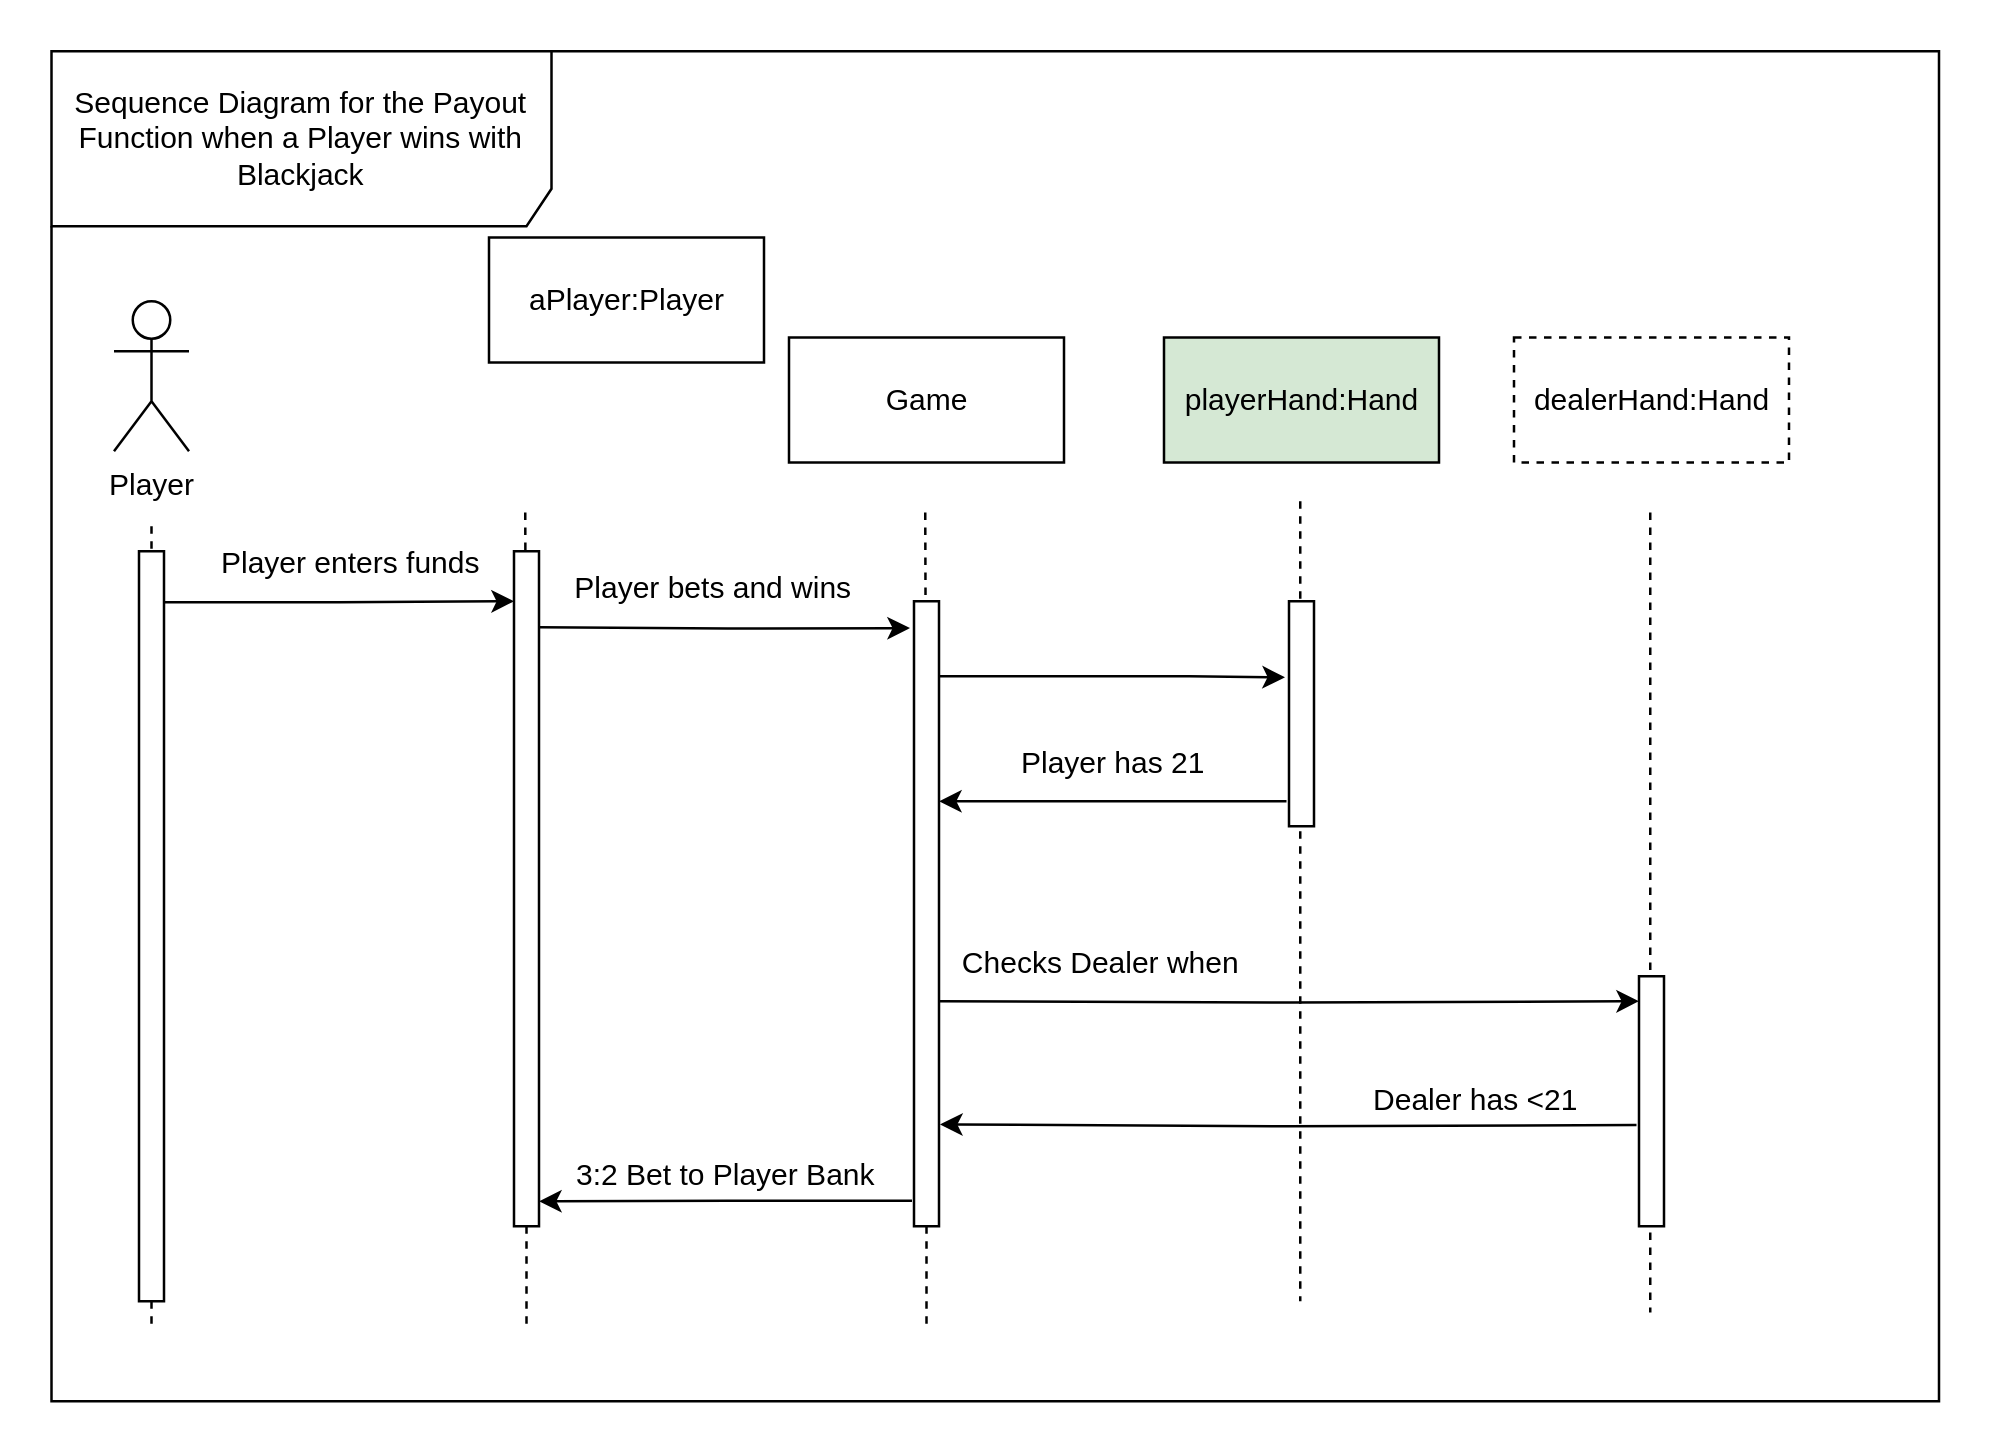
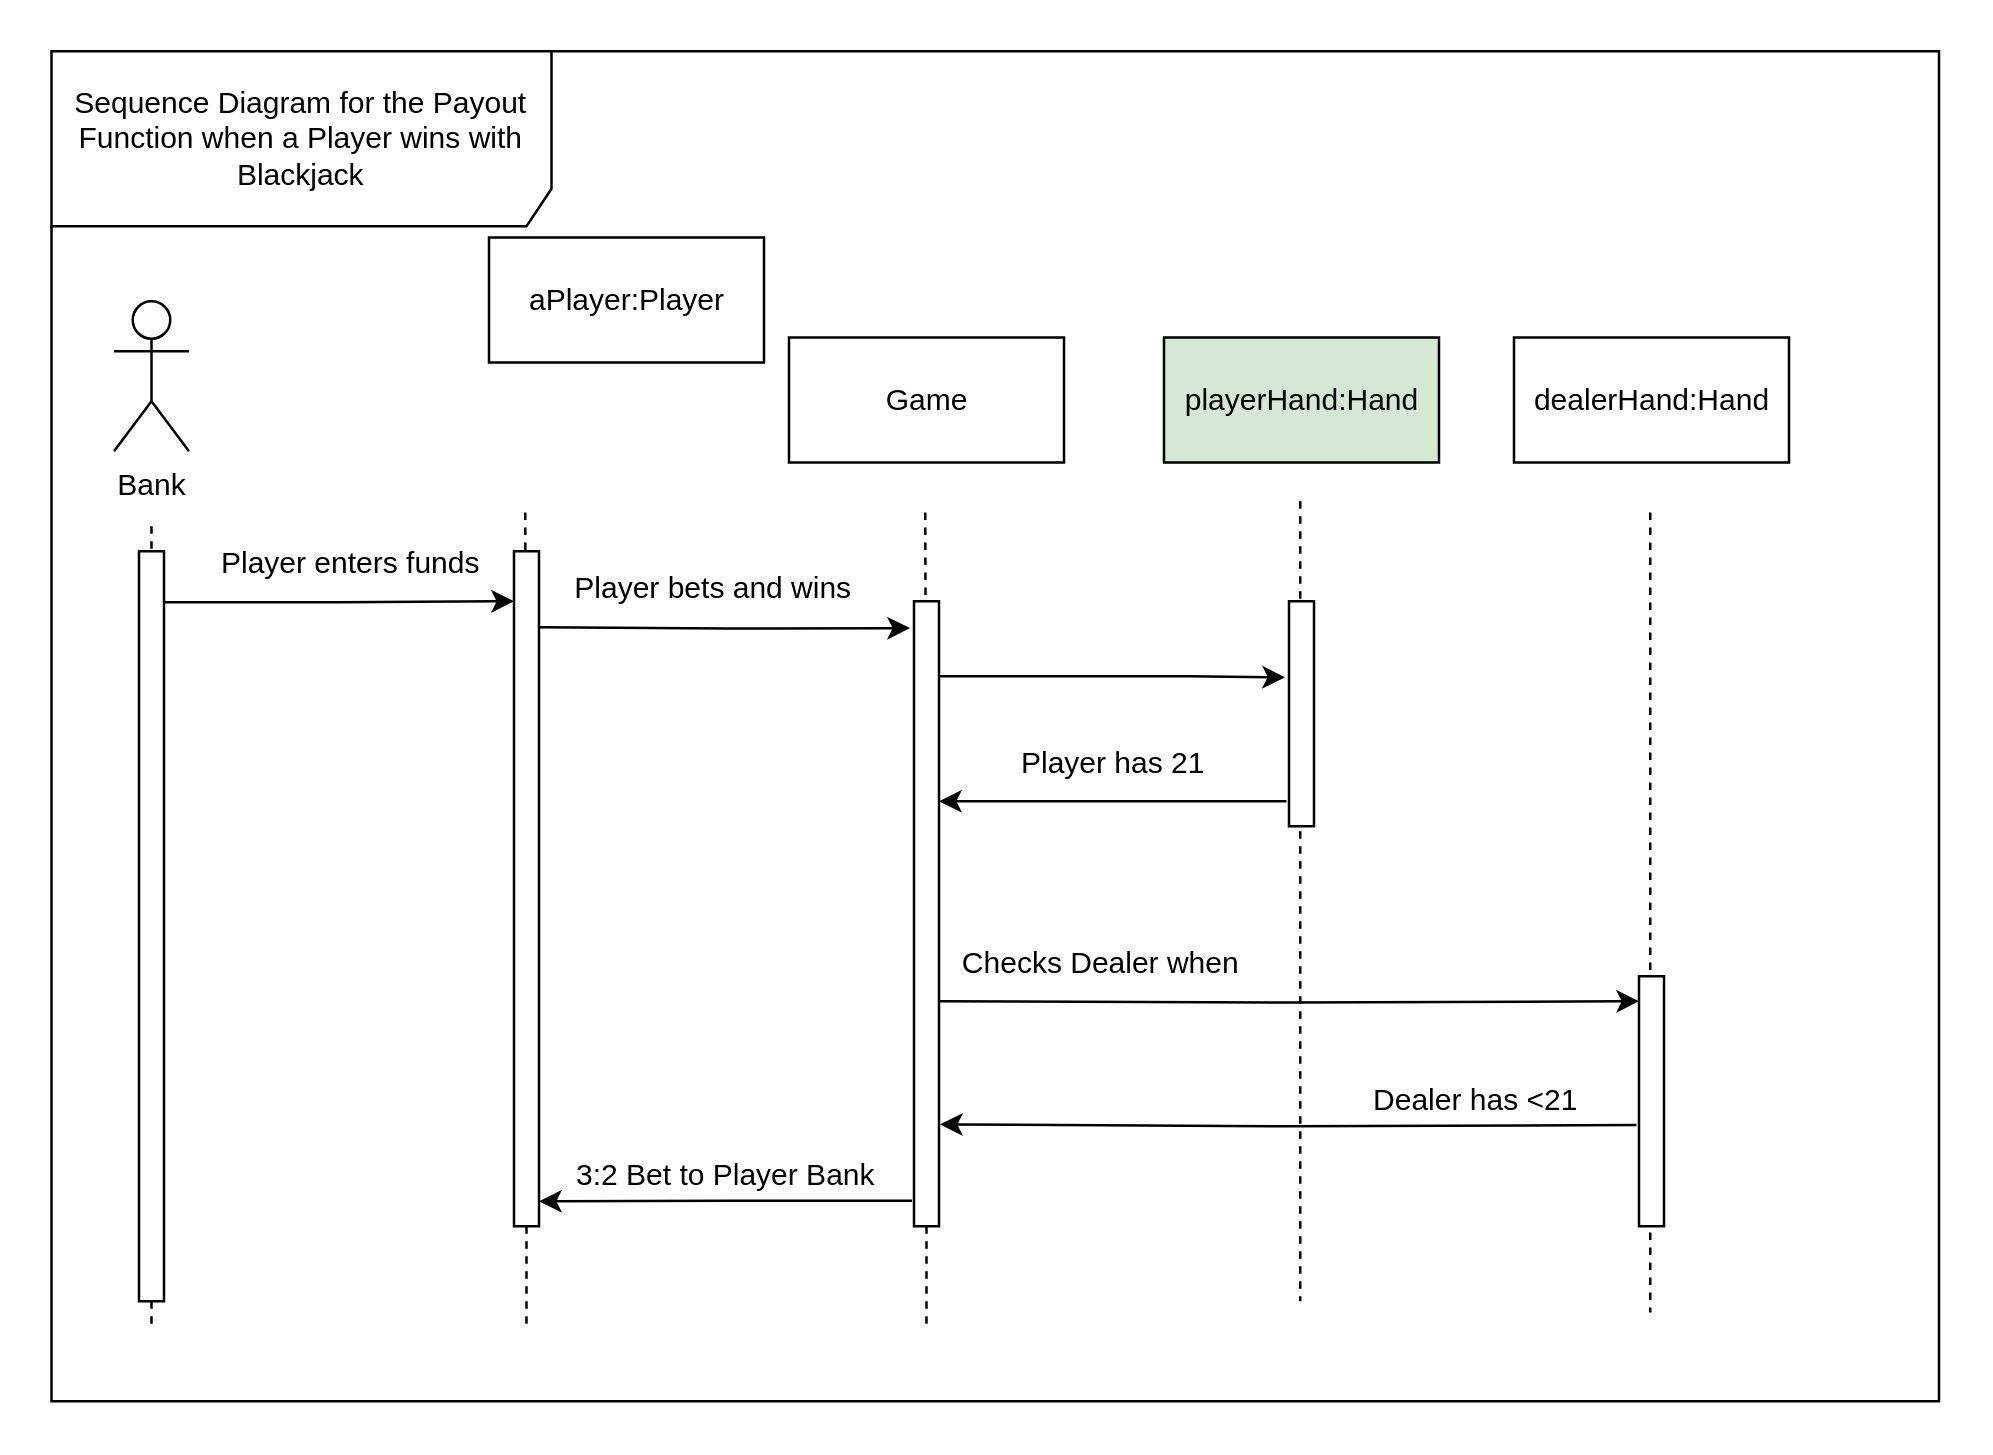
(1651, 400) -> (1651, 400)
(153, 487) -> (153, 487)
